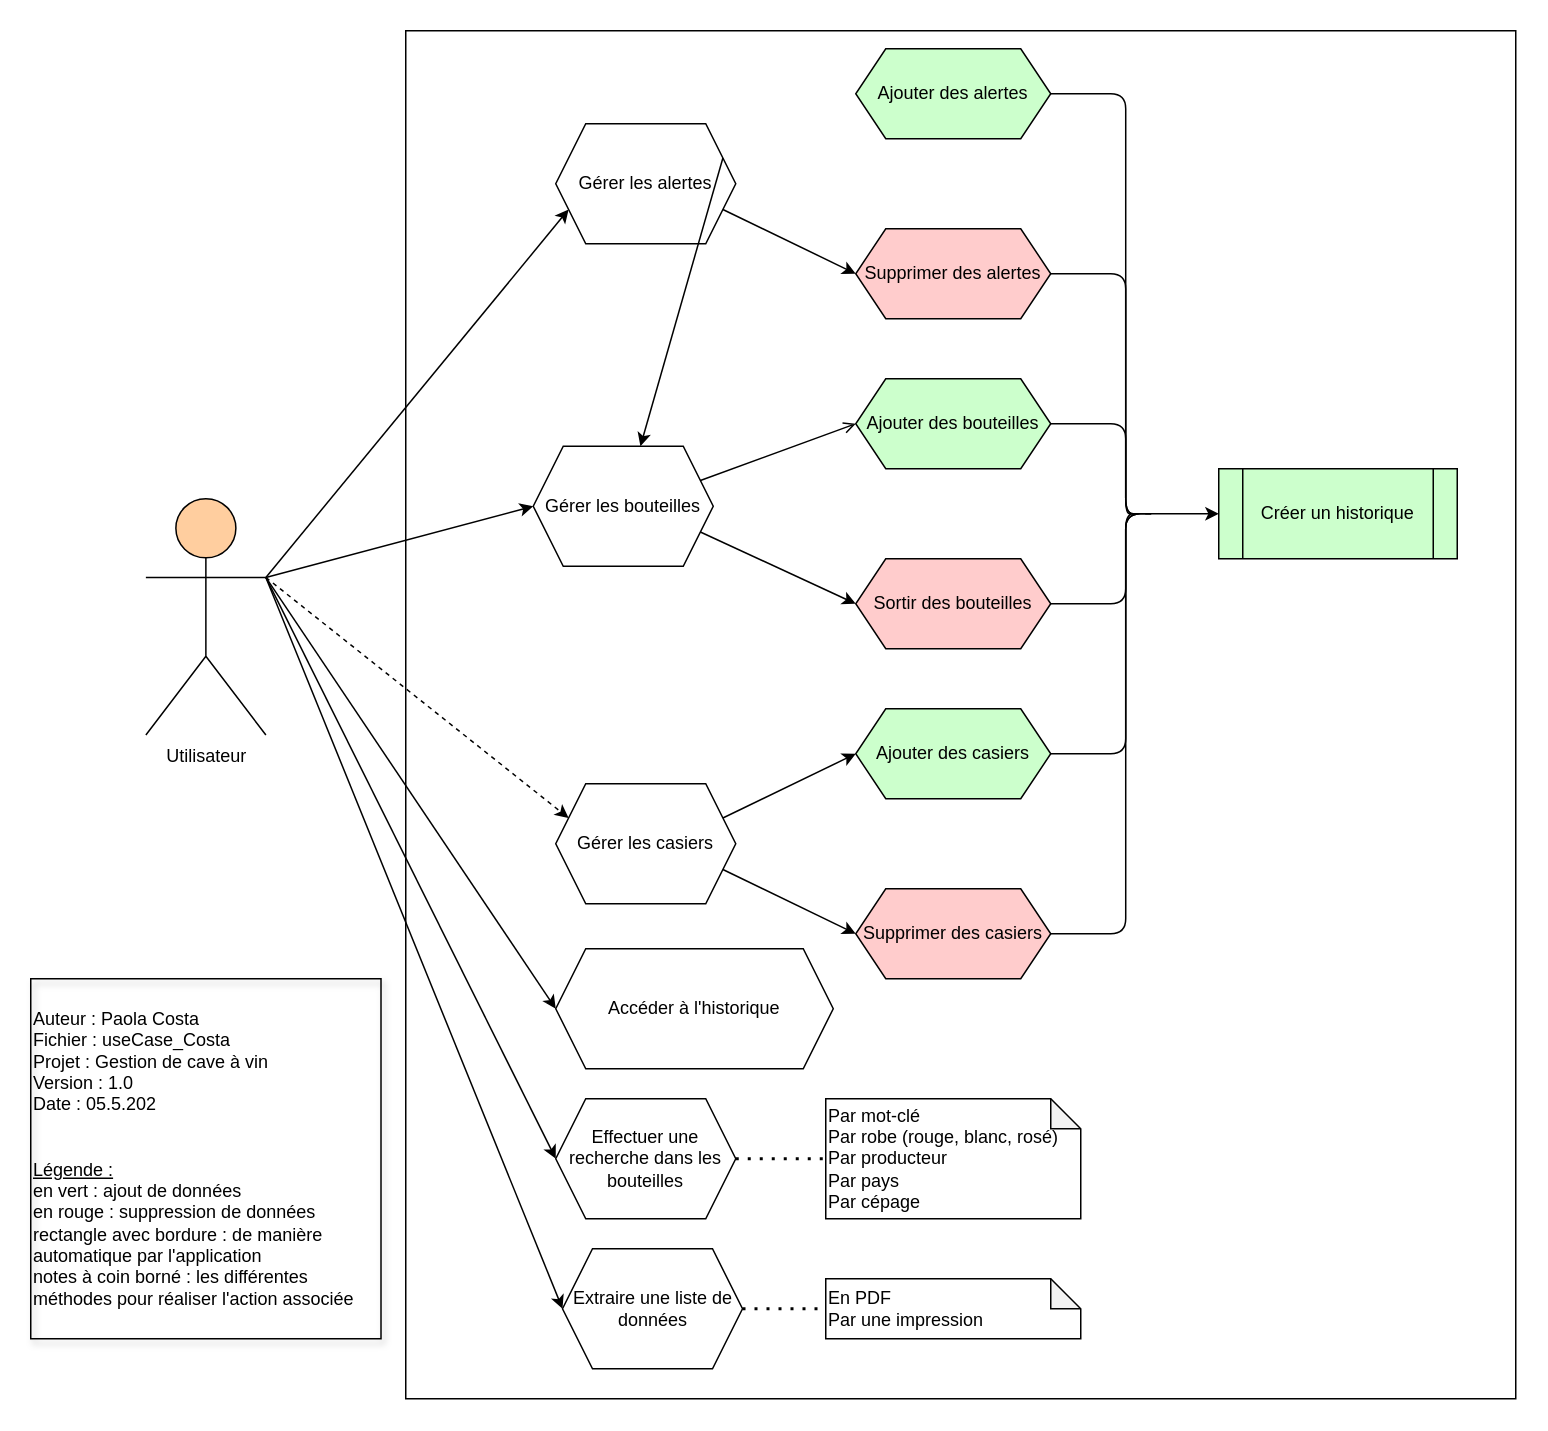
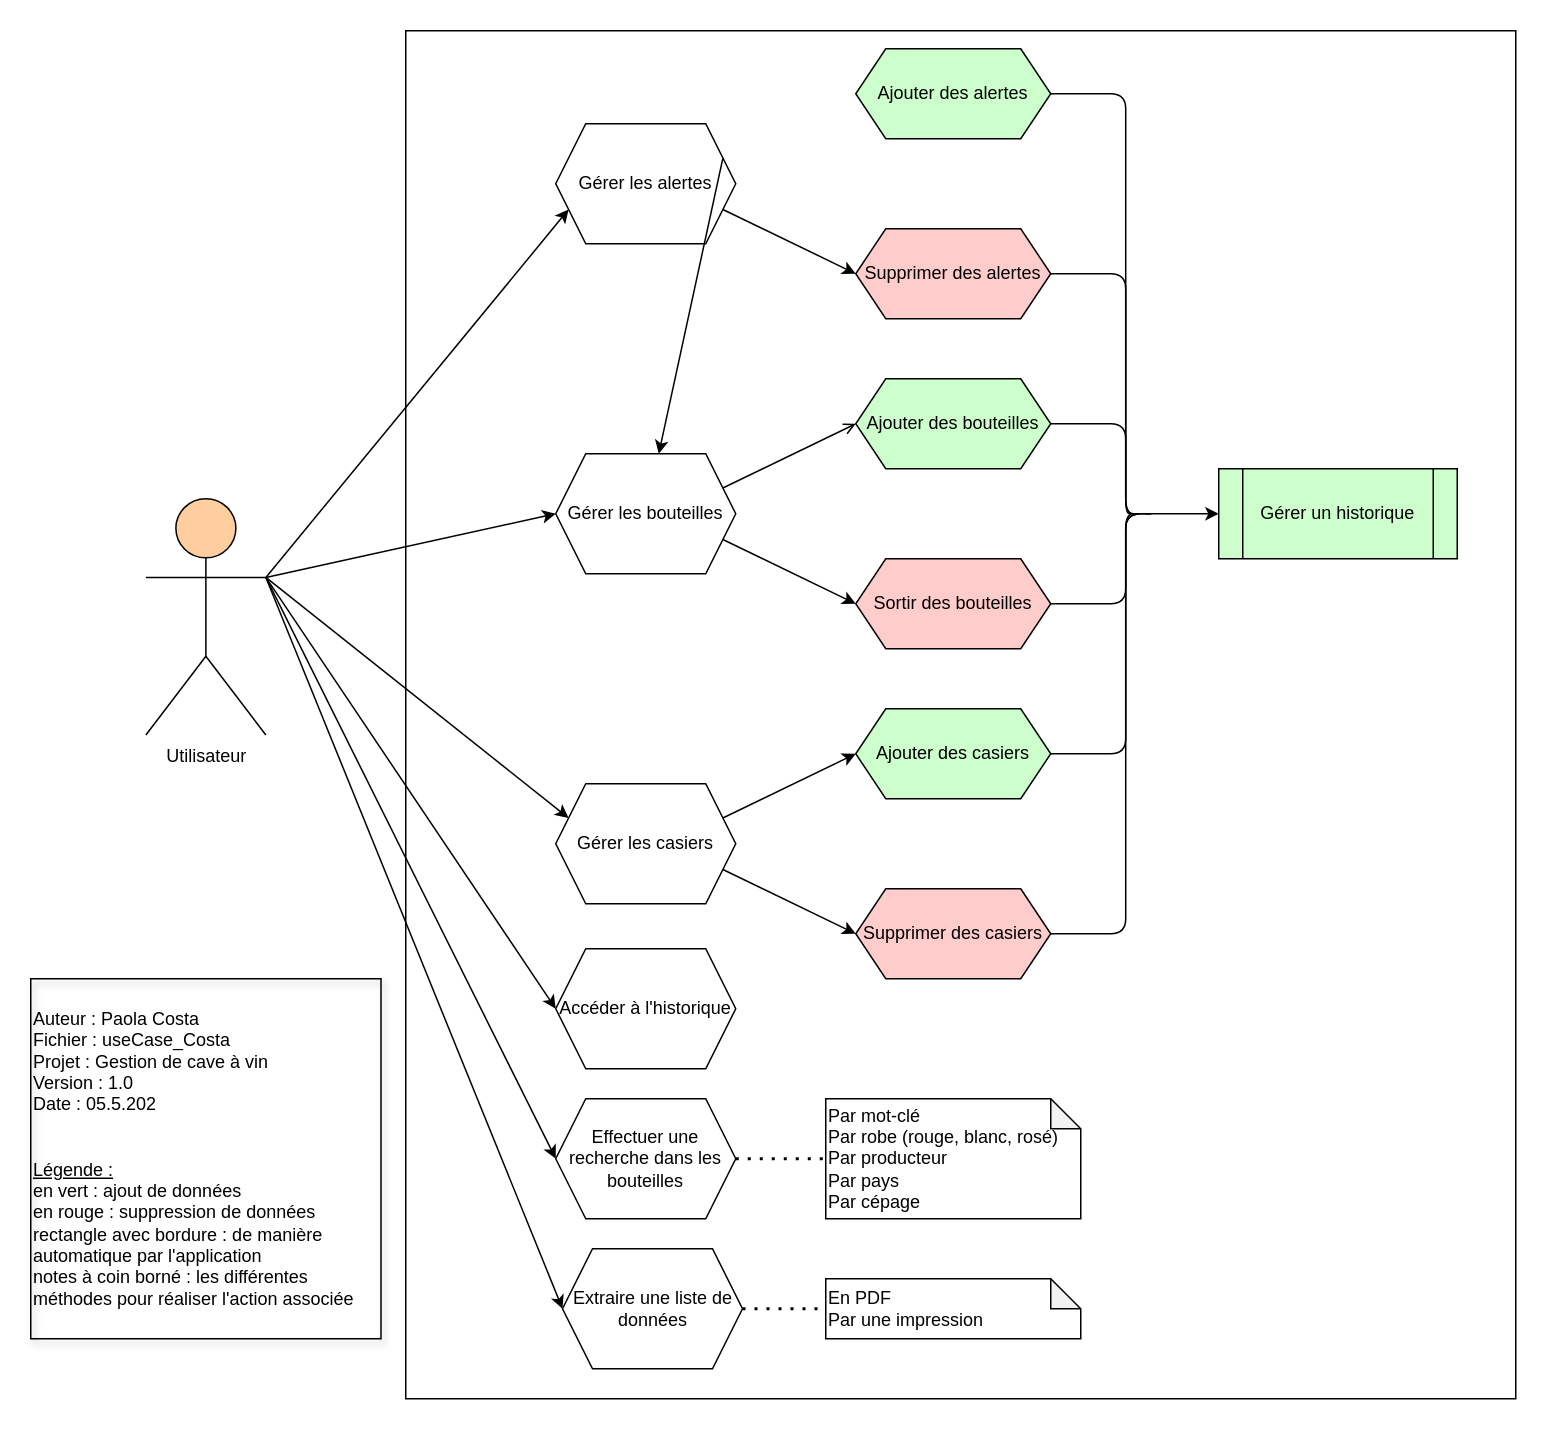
(623, 506) -> (646, 514)
(1338, 514) -> (1338, 514)
(415, 696) -> (415, 696)
(695, 1009) -> (646, 1009)
